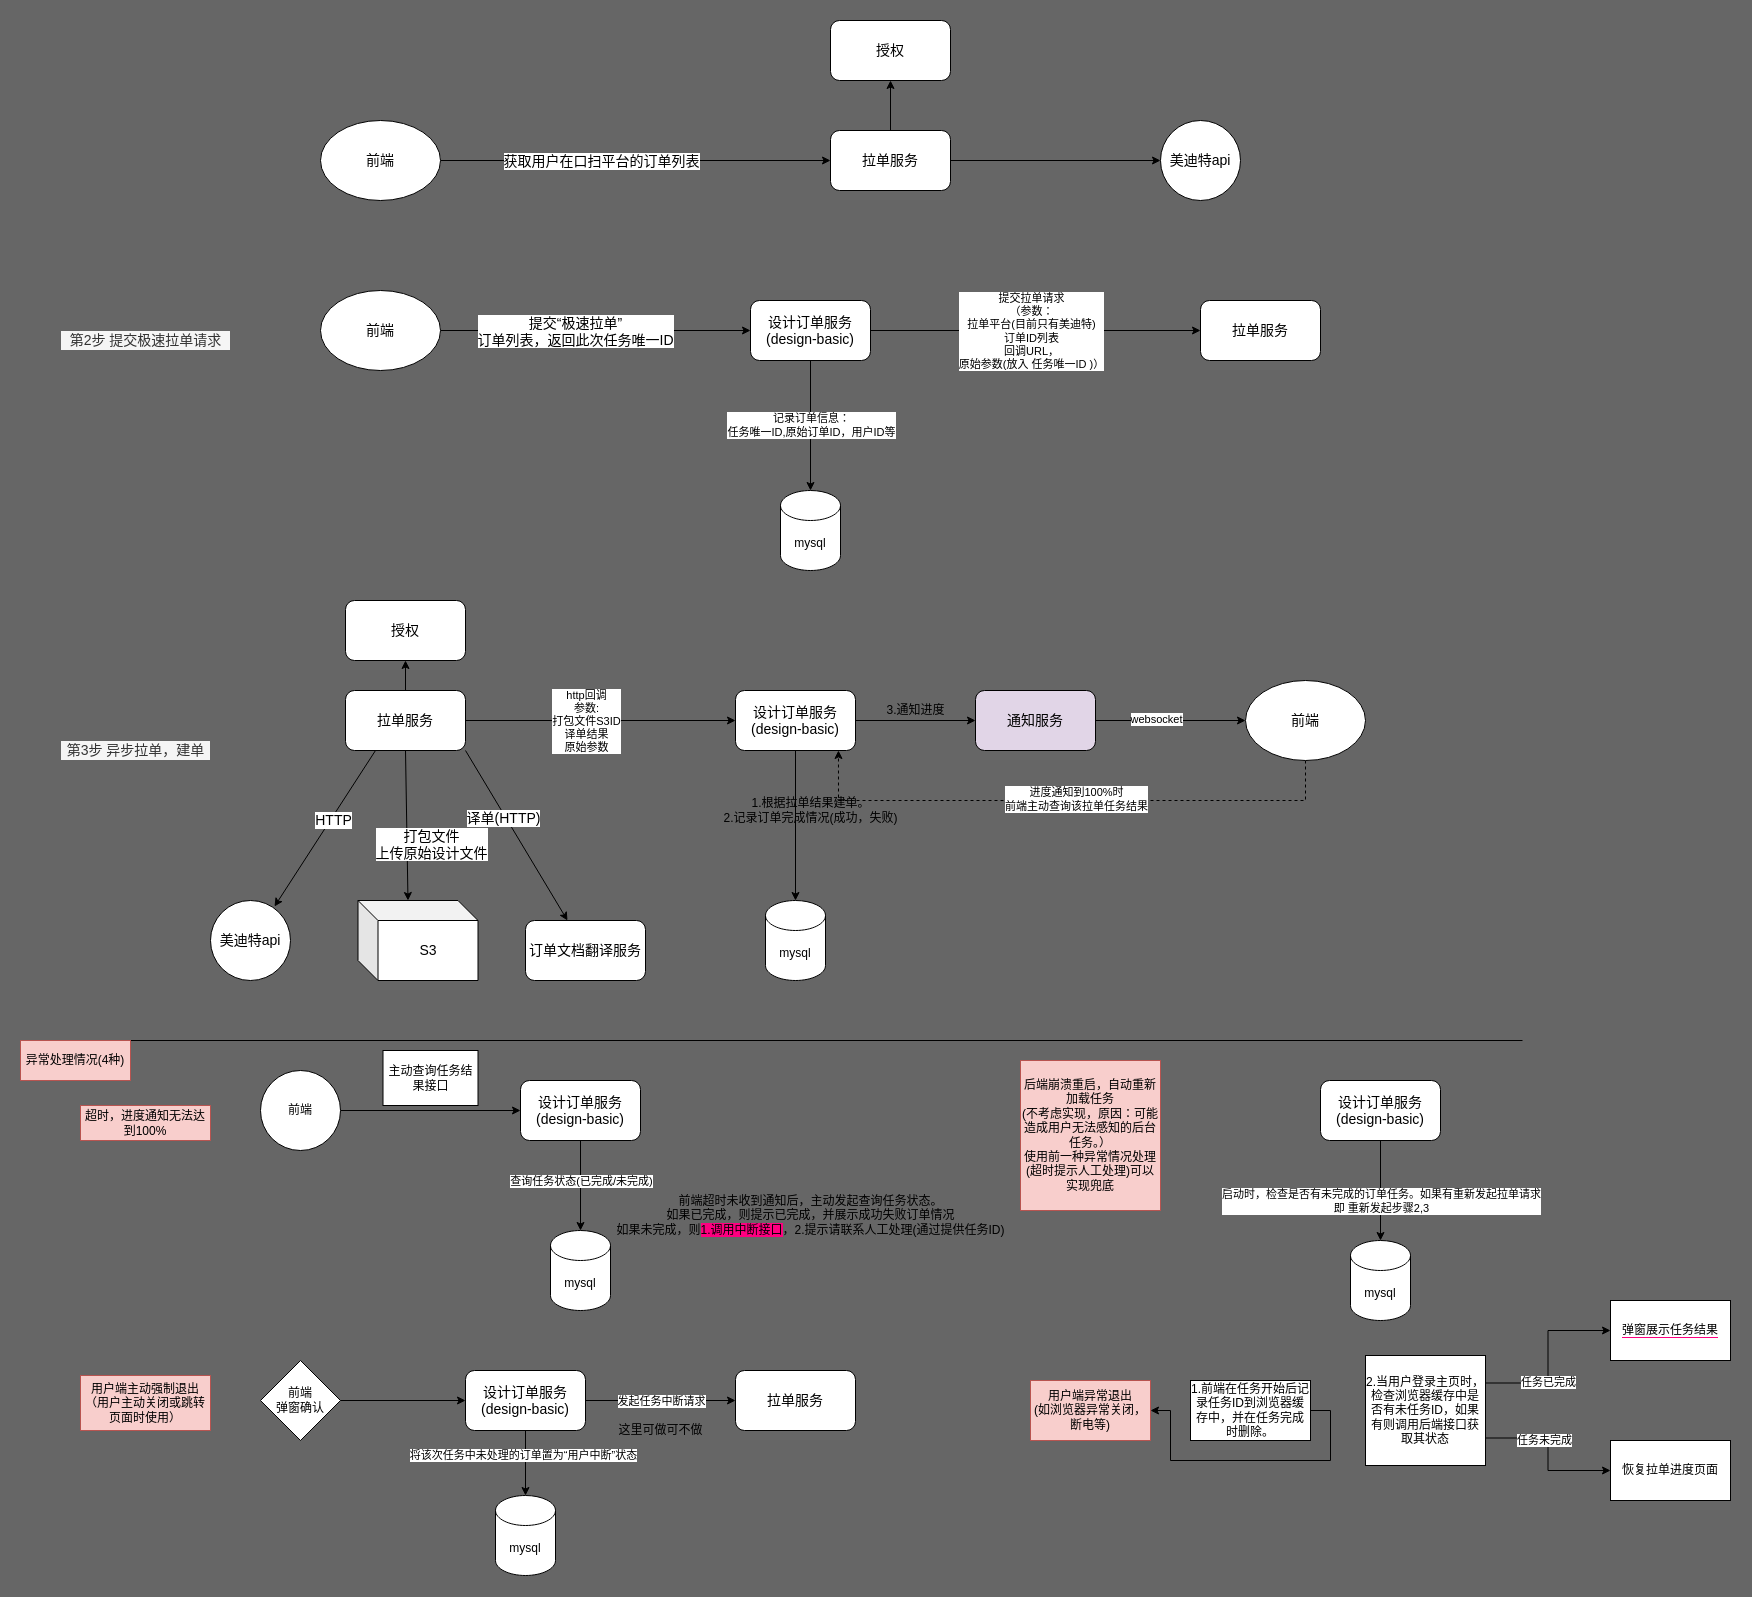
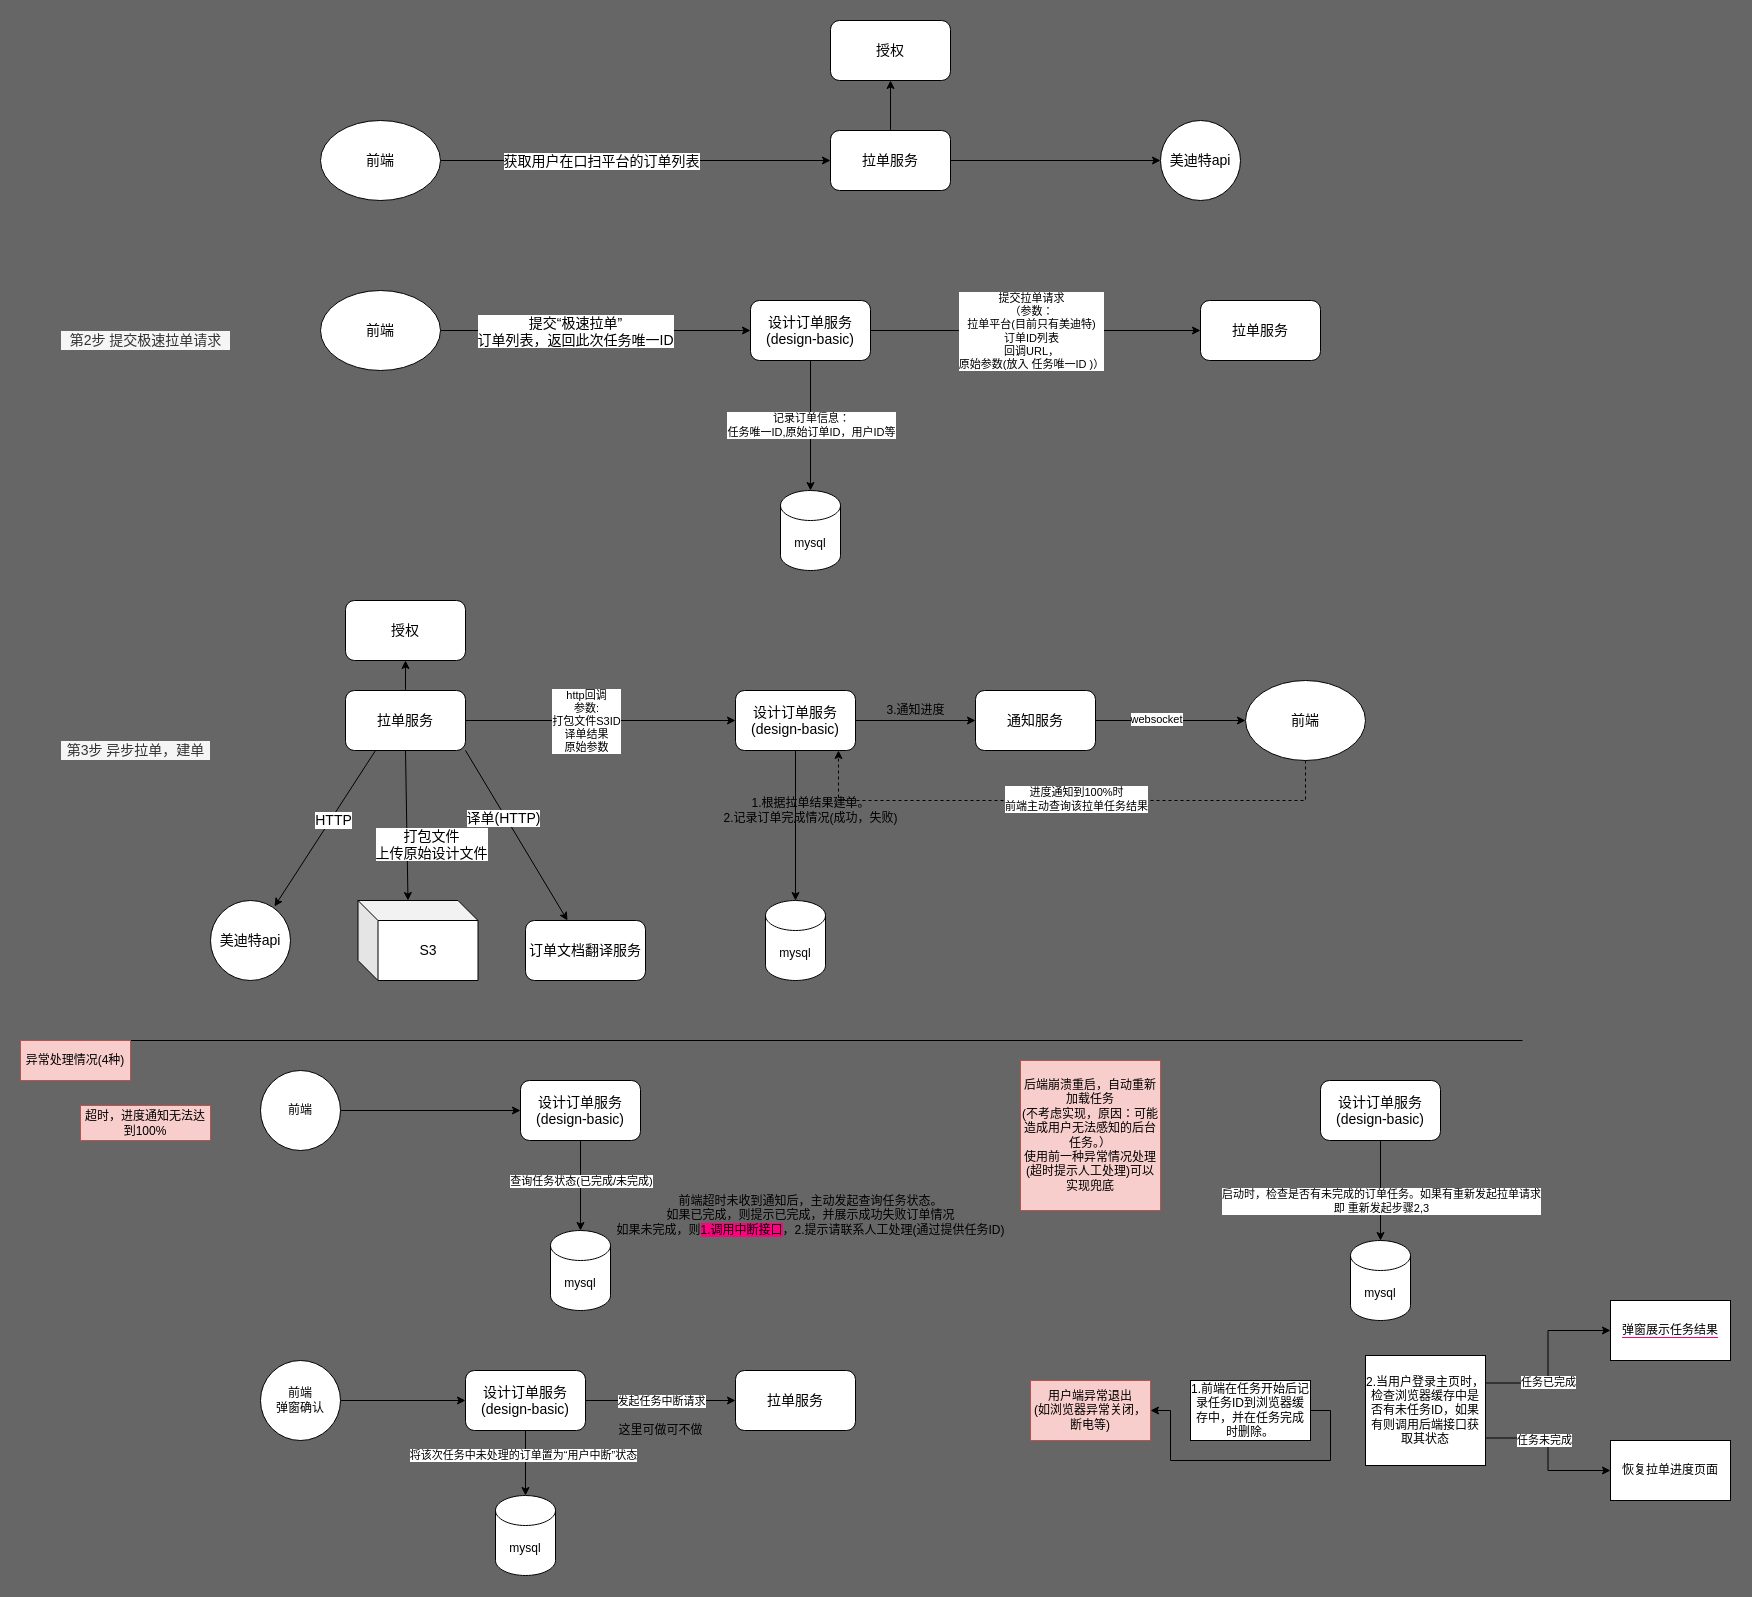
(1036, 721) -> (1036, 721)
(431, 1078) -> none
(301, 1401) -> (301, 1401)
(146, 1403) -> none
